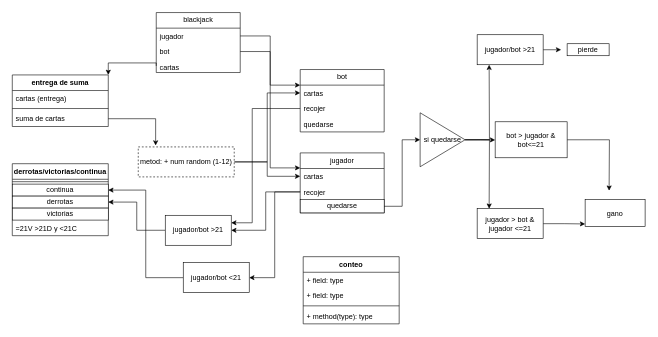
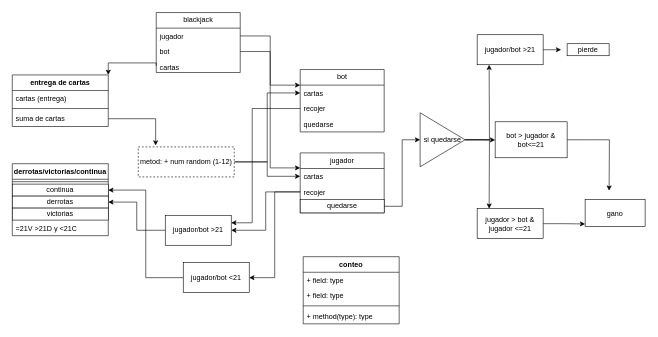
(60, 83) -> (60, 83)
